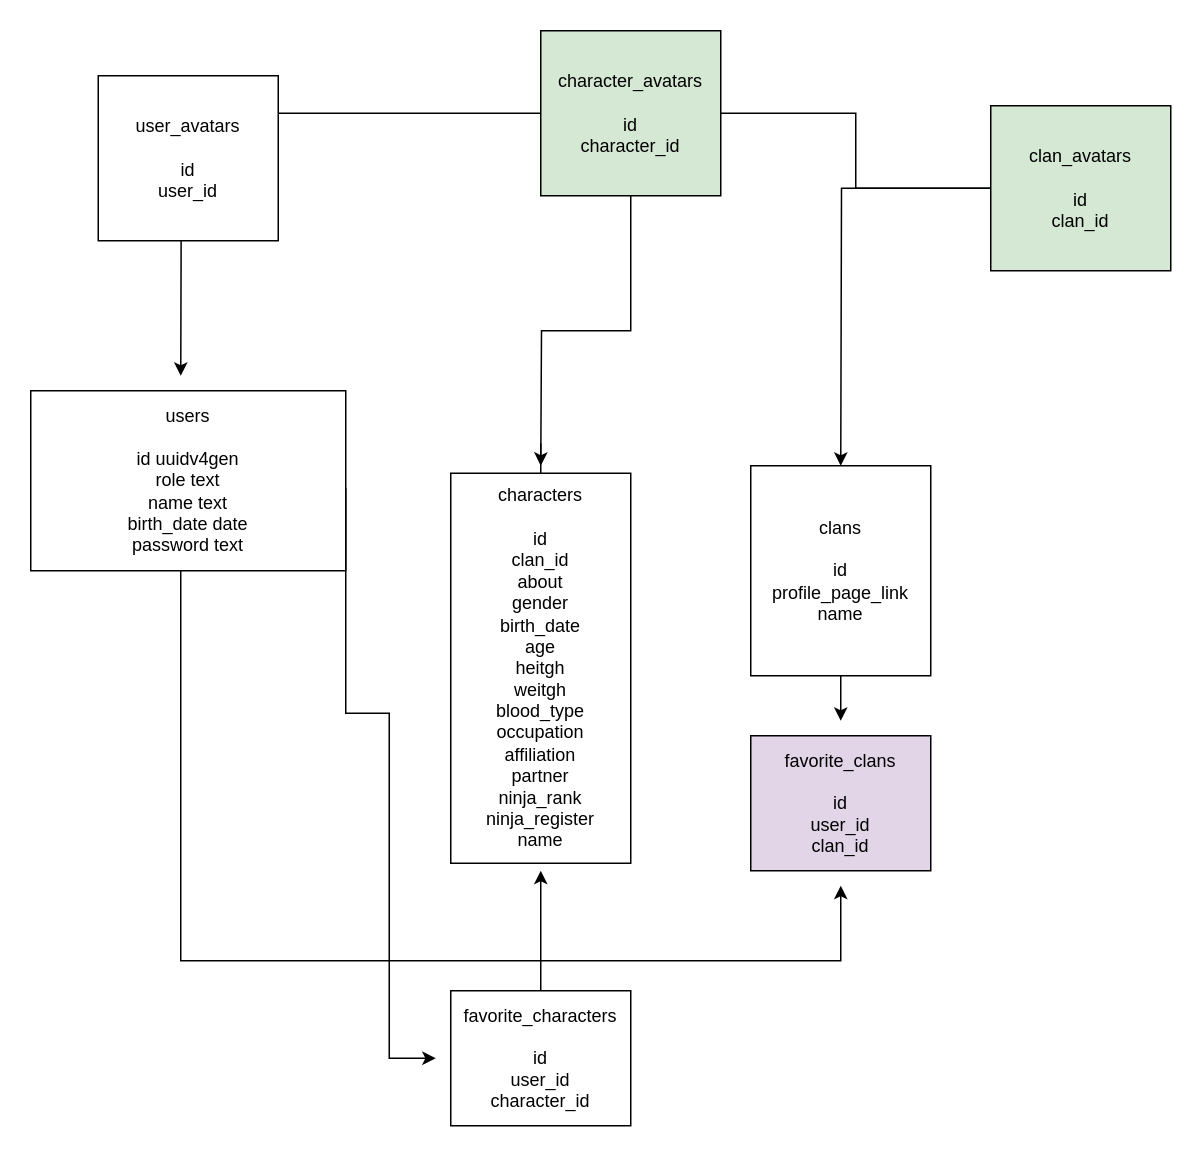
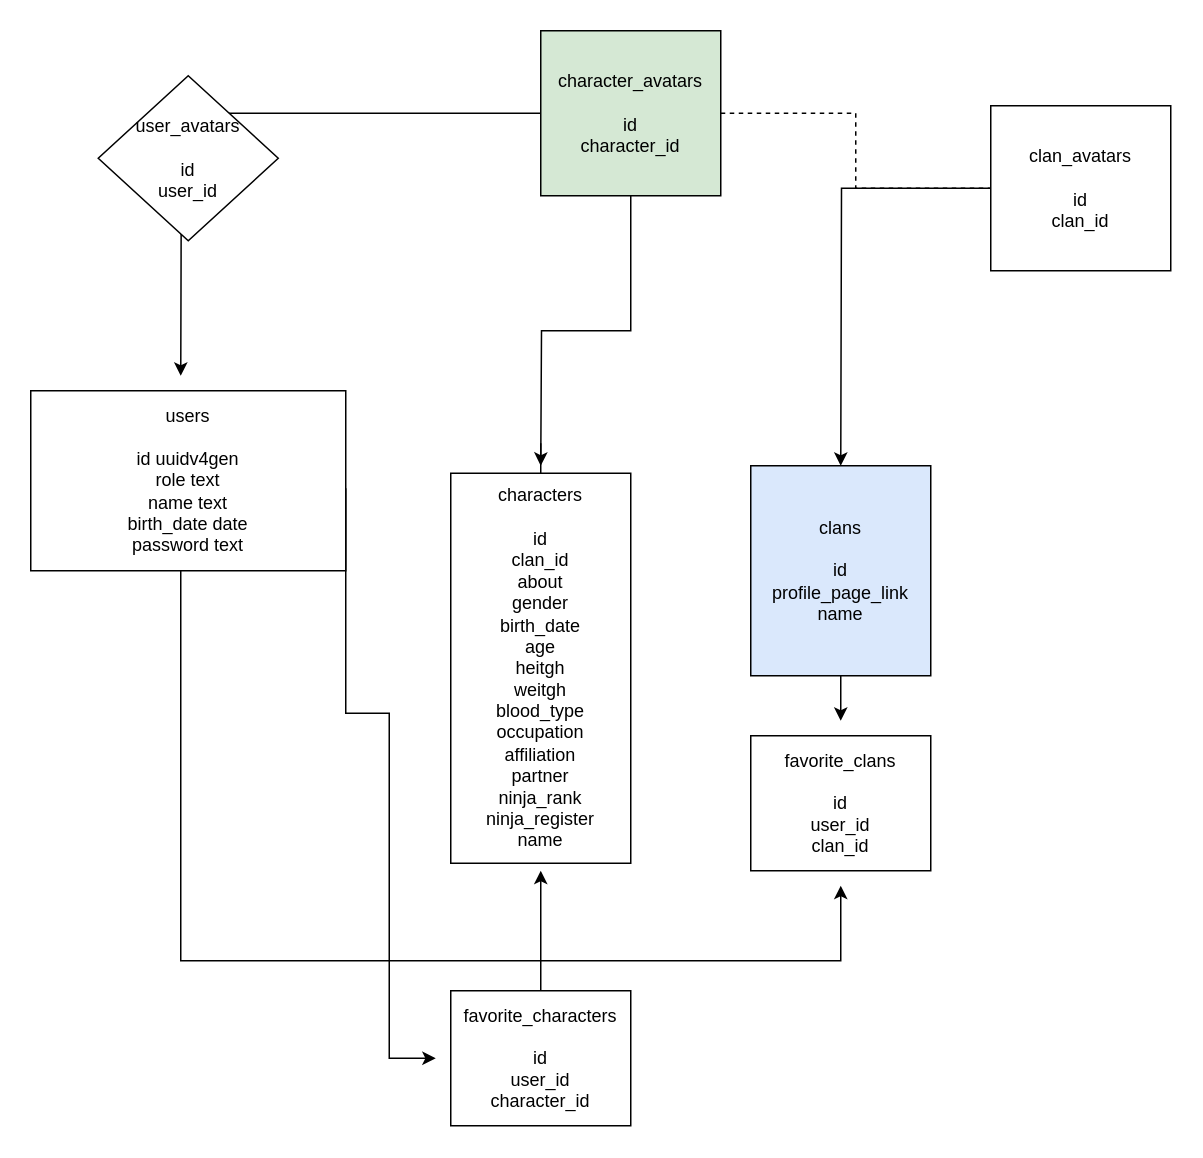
(825, 113) -> (825, 113)
(188, 158) -> (188, 158)
(1081, 188) -> (1081, 188)
(841, 571) -> (841, 571)
(841, 803) -> (841, 803)
